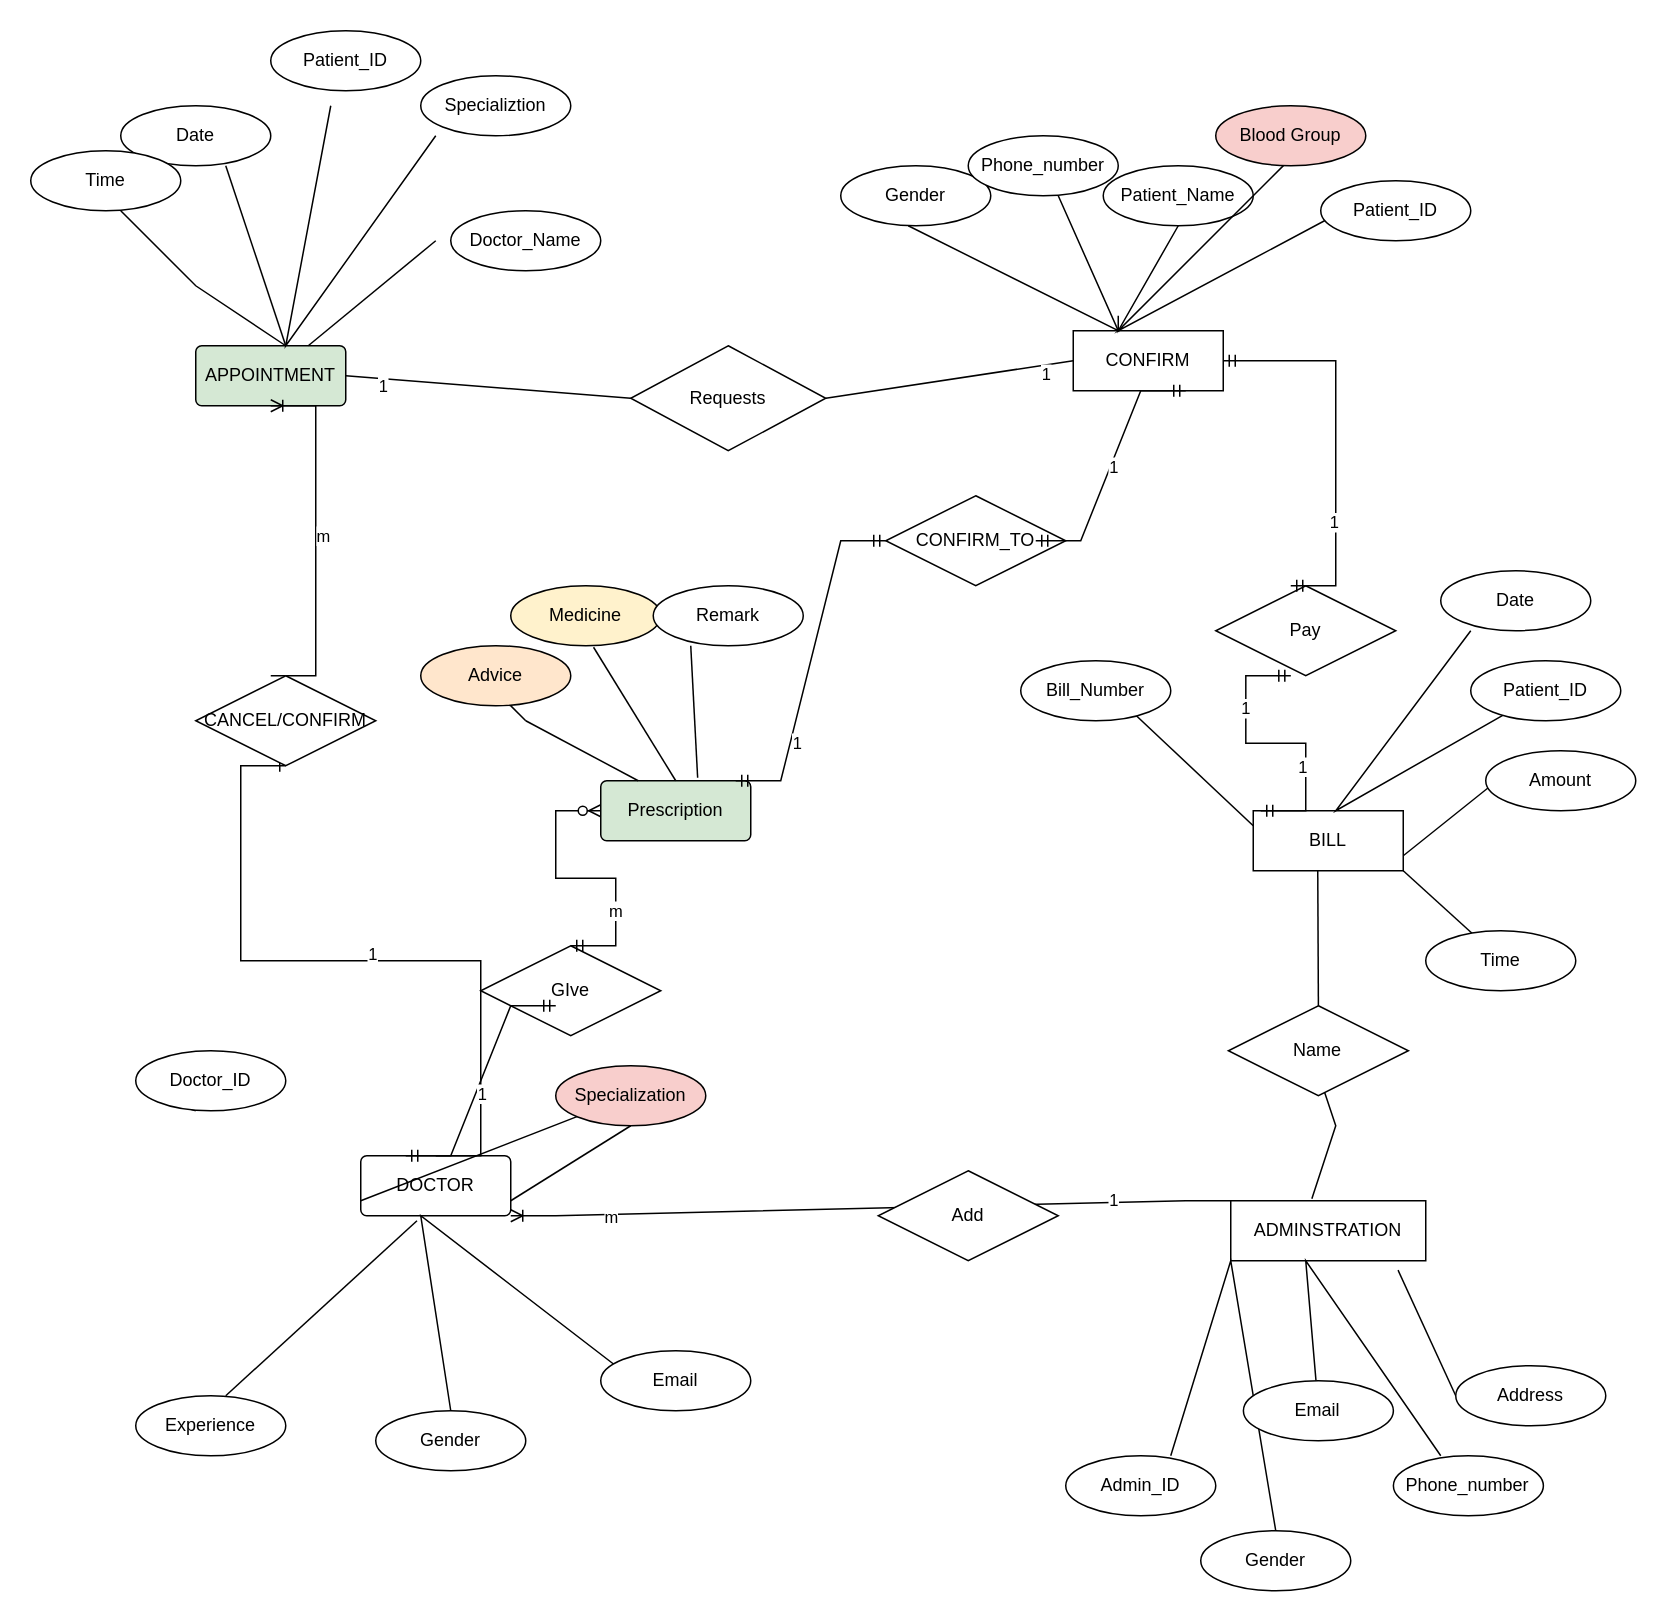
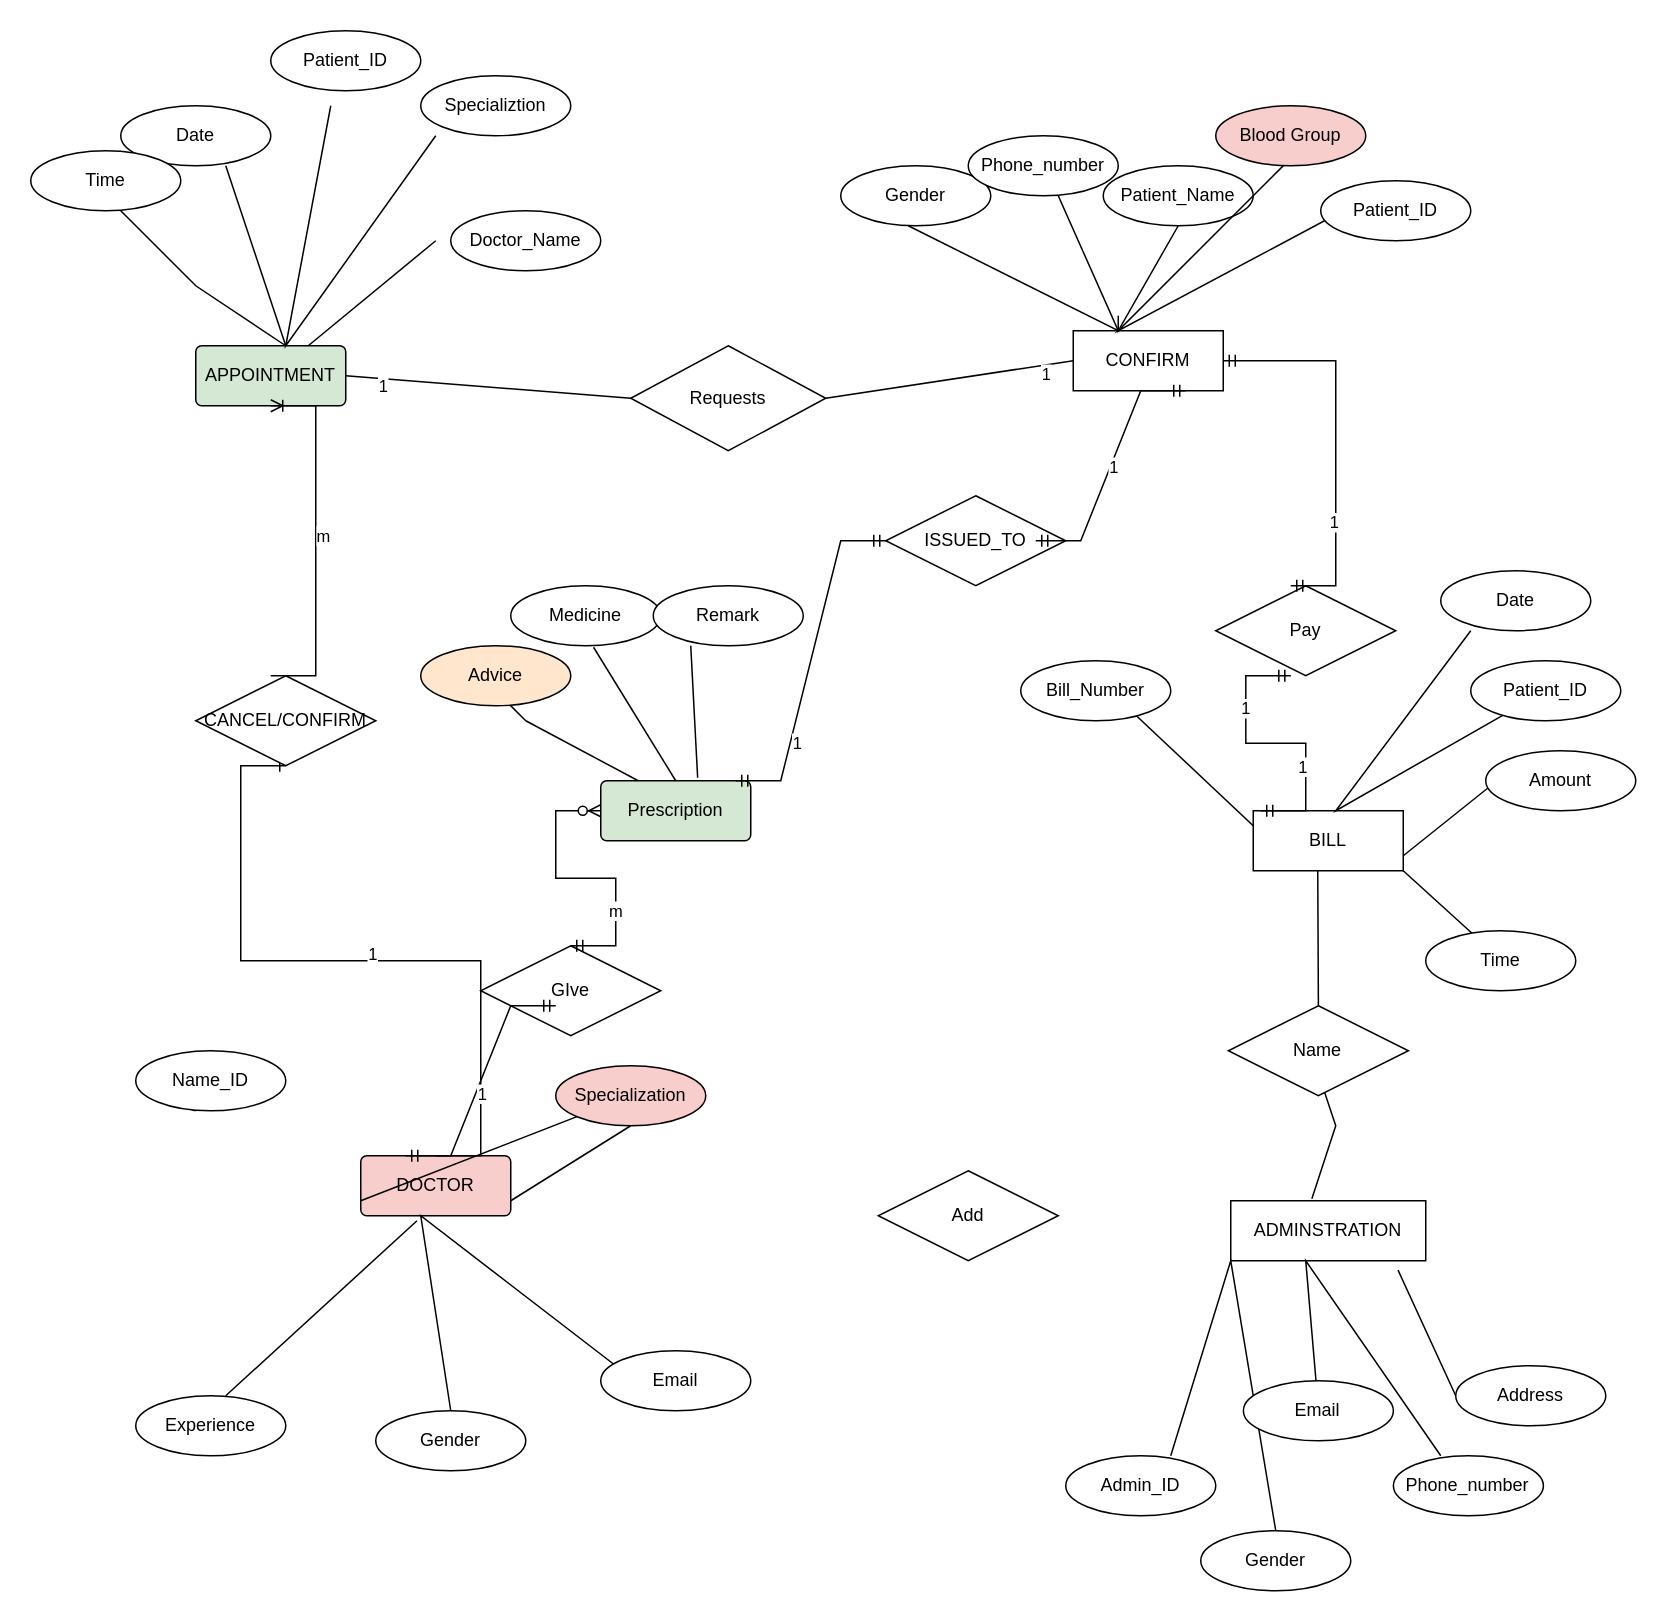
(976, 541) -> (976, 541)
(586, 616) -> (586, 616)
(211, 1081) -> (211, 1081)
(436, 1186) -> (436, 1186)
(703, 1212) -> none
